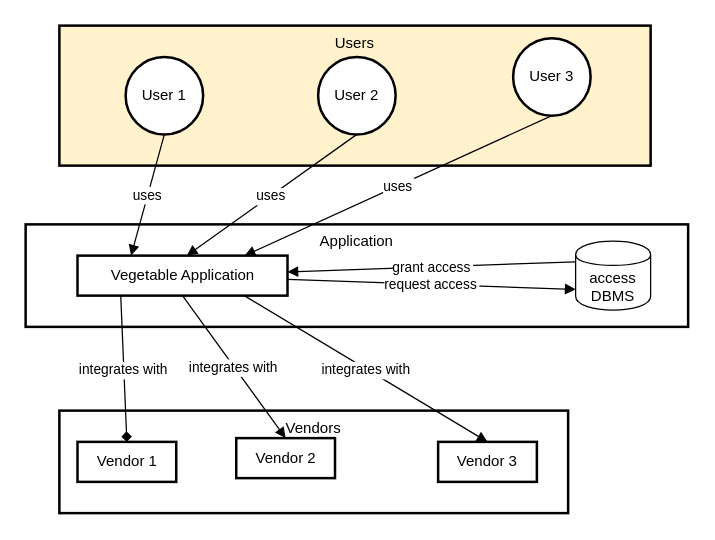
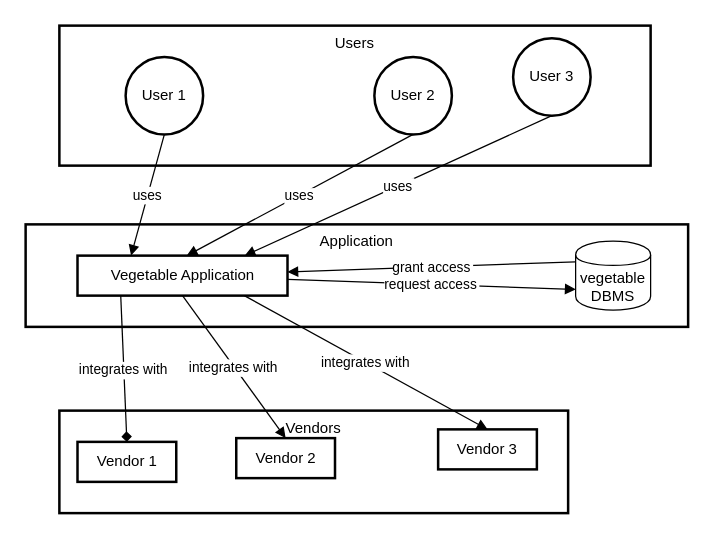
(355, 43) -> (355, 43)
(357, 96) -> (413, 96)
(613, 287) -> (613, 287)
(488, 462) -> (488, 449)
